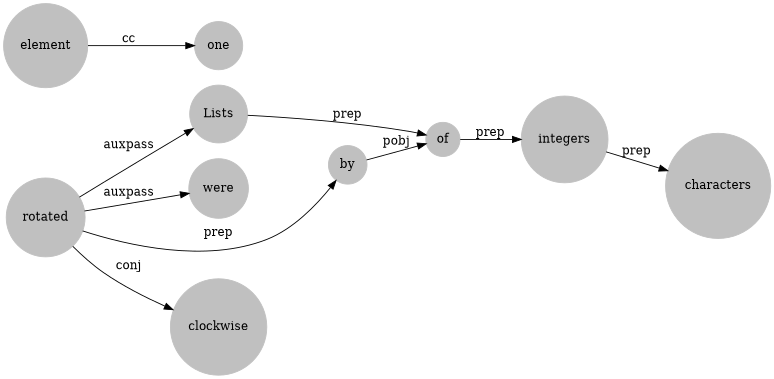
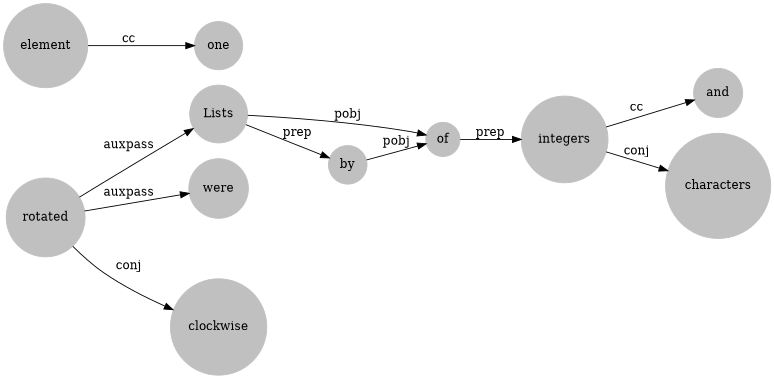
none -> (718, 93)
(348, 114) -> (348, 114)
(637, 151) -> (637, 151)
(216, 250) -> (283, 140)
